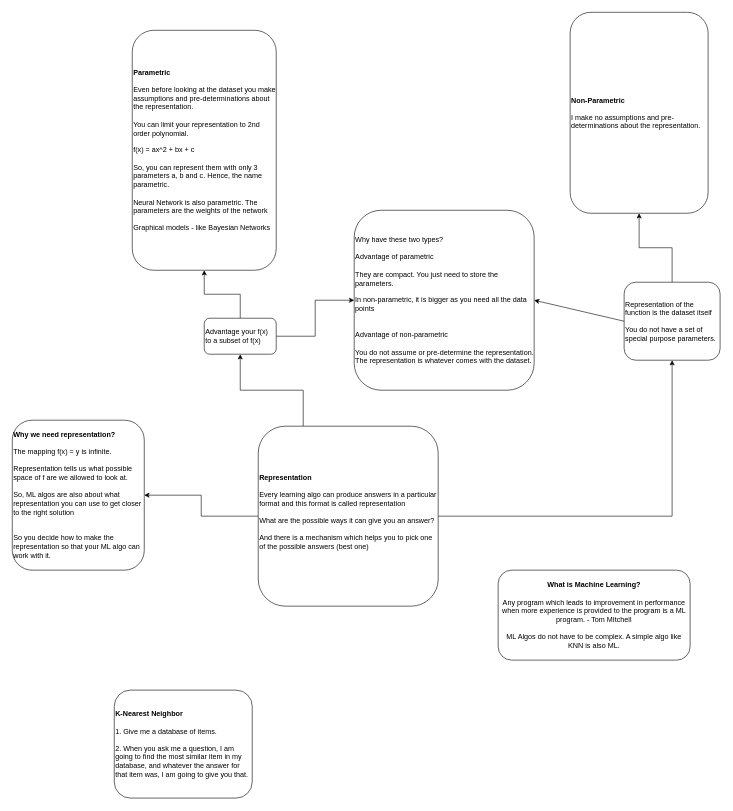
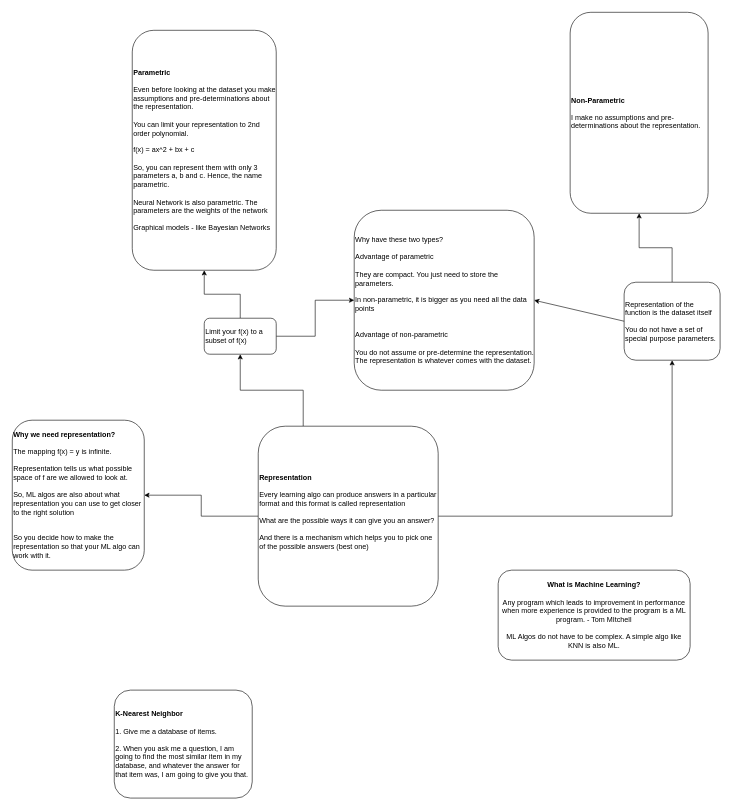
(241, 336) -> (241, 336)
